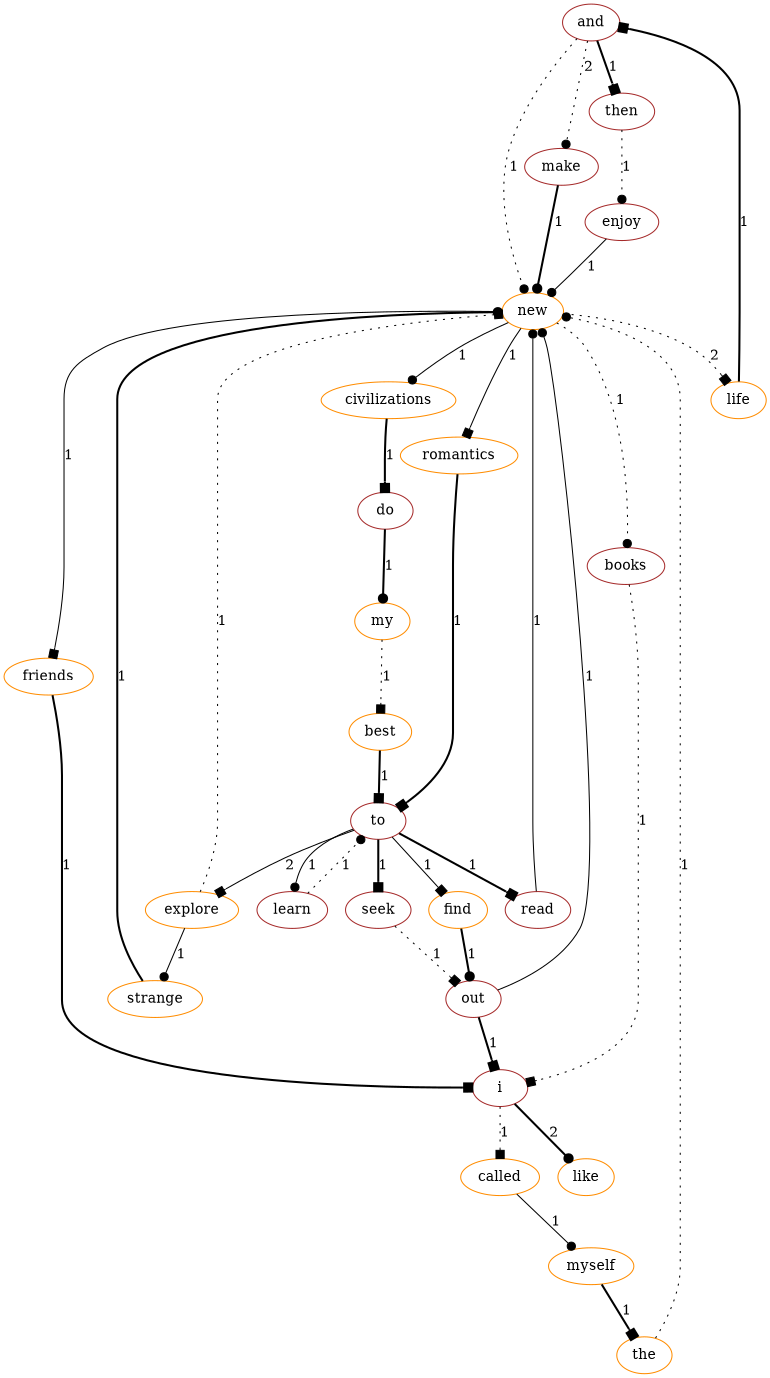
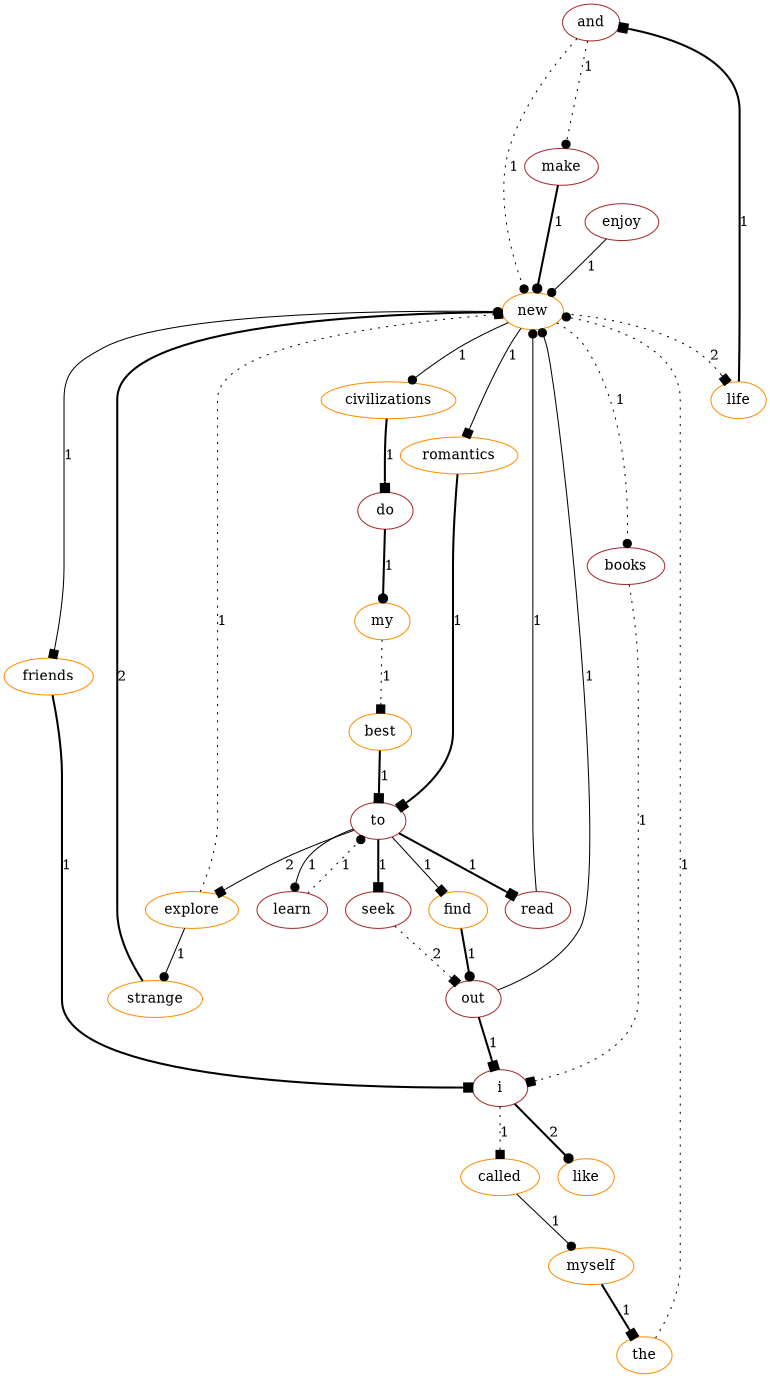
(589, 67) -> (589, 67)
(622, 112) -> none
(122, 677) -> (122, 677)
(438, 955) -> (438, 955)
